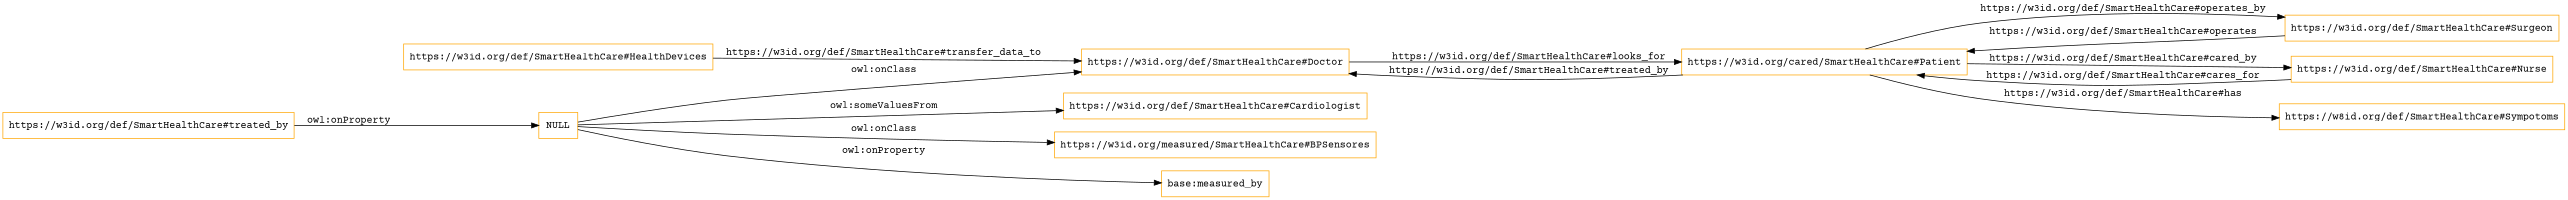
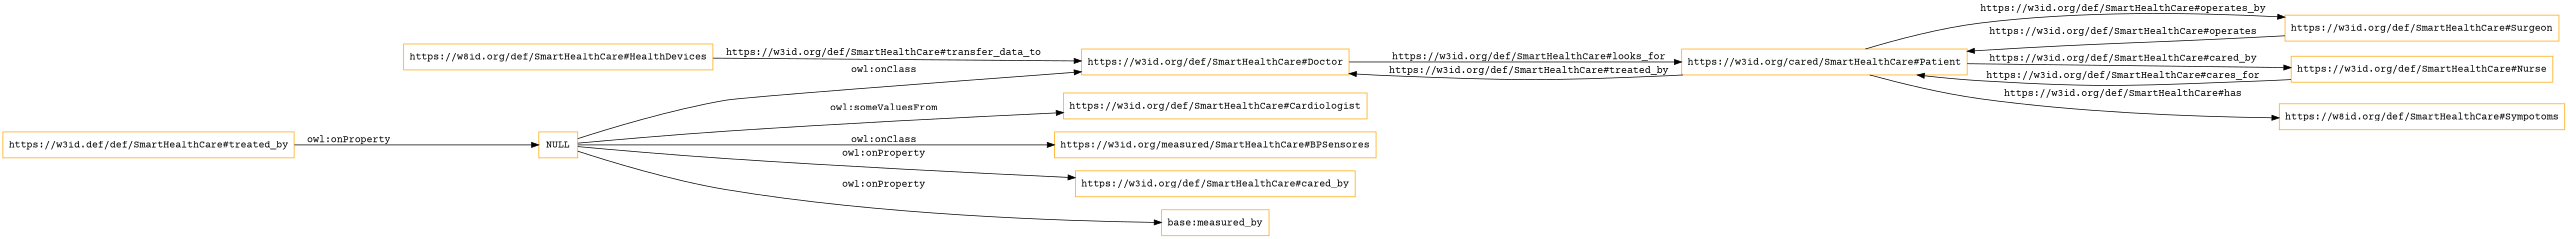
(558, 57) -> (558, 57)
(148, 125) -> (148, 145)
none -> (1215, 184)
